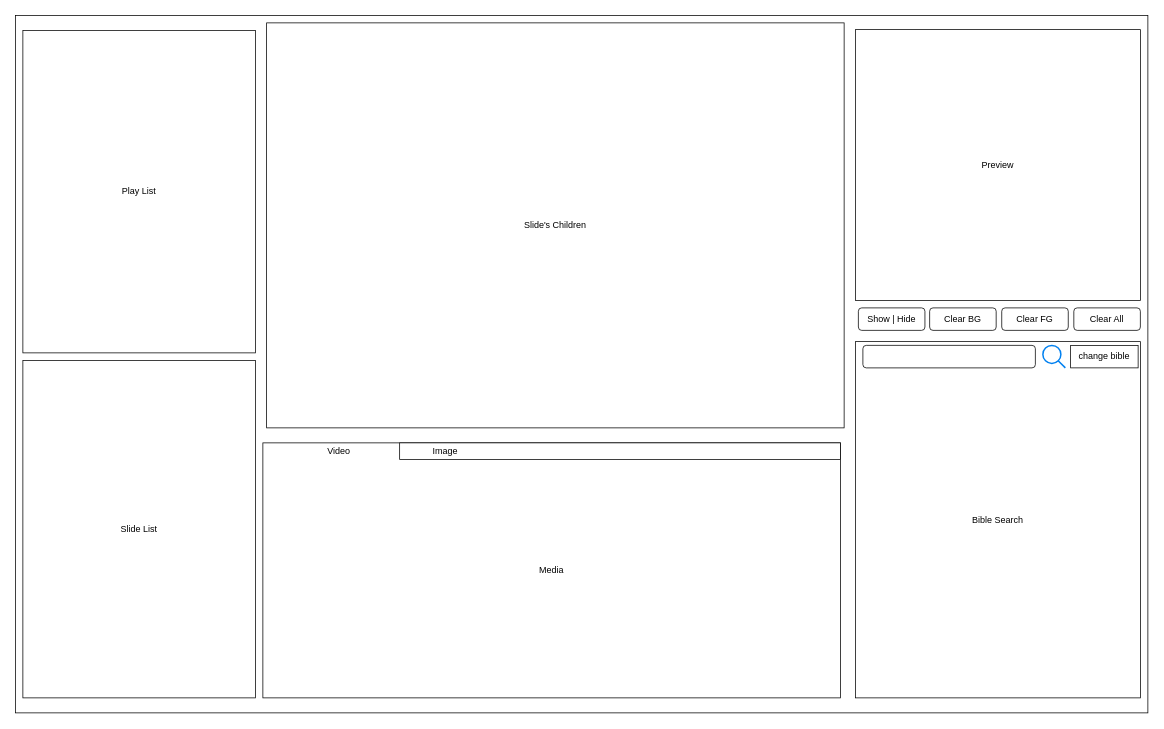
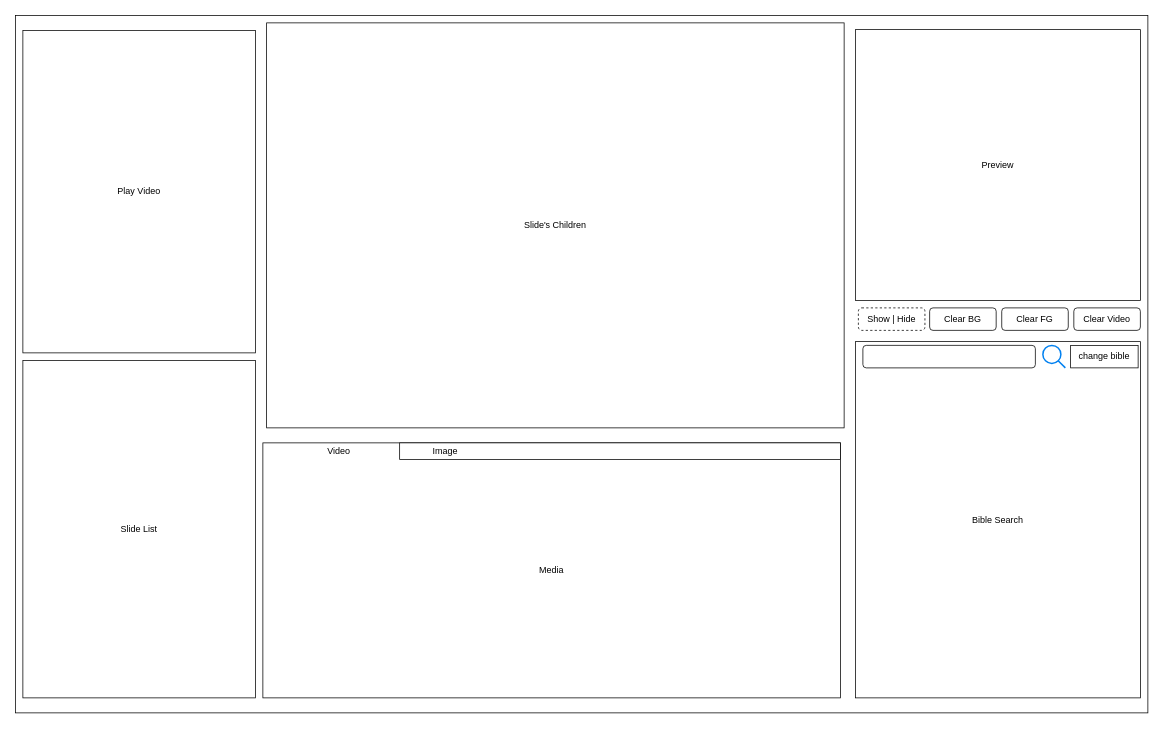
(139, 192) -> (139, 192)
(892, 319) -> (892, 319)
(1107, 319) -> (1107, 319)
